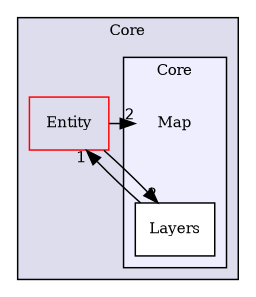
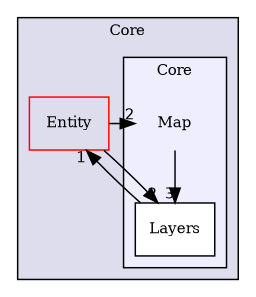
none -> (175, 169)
